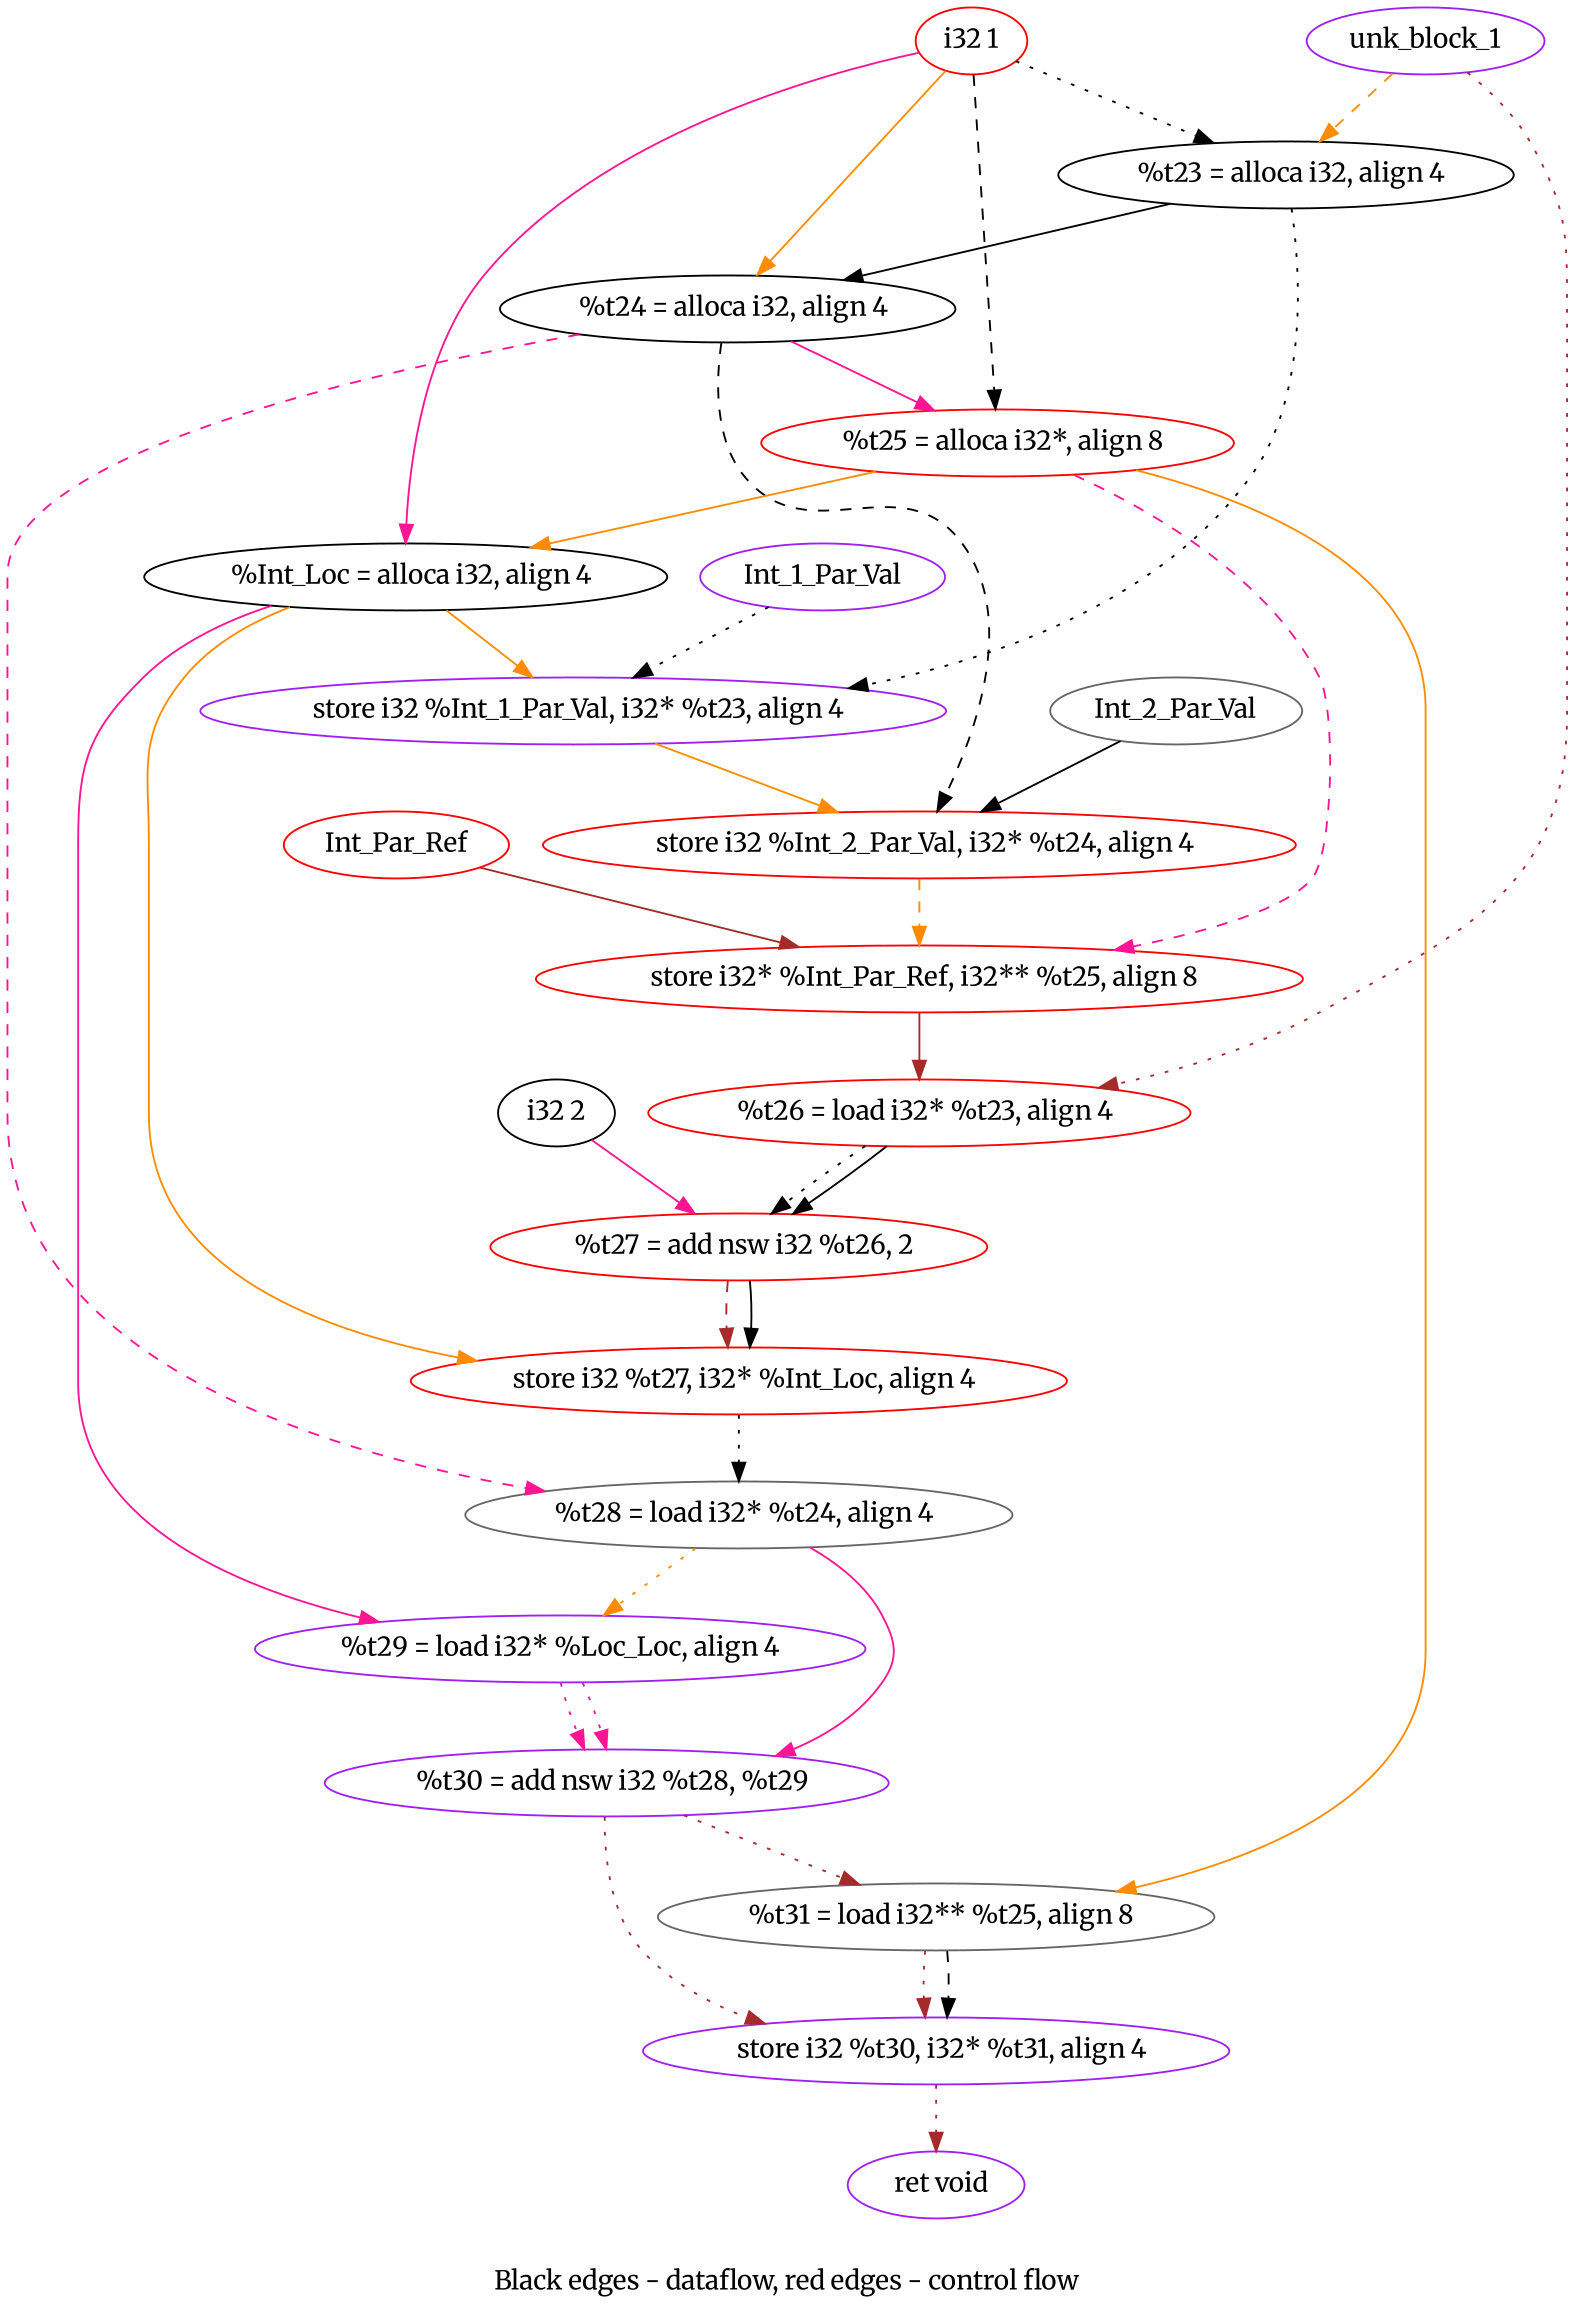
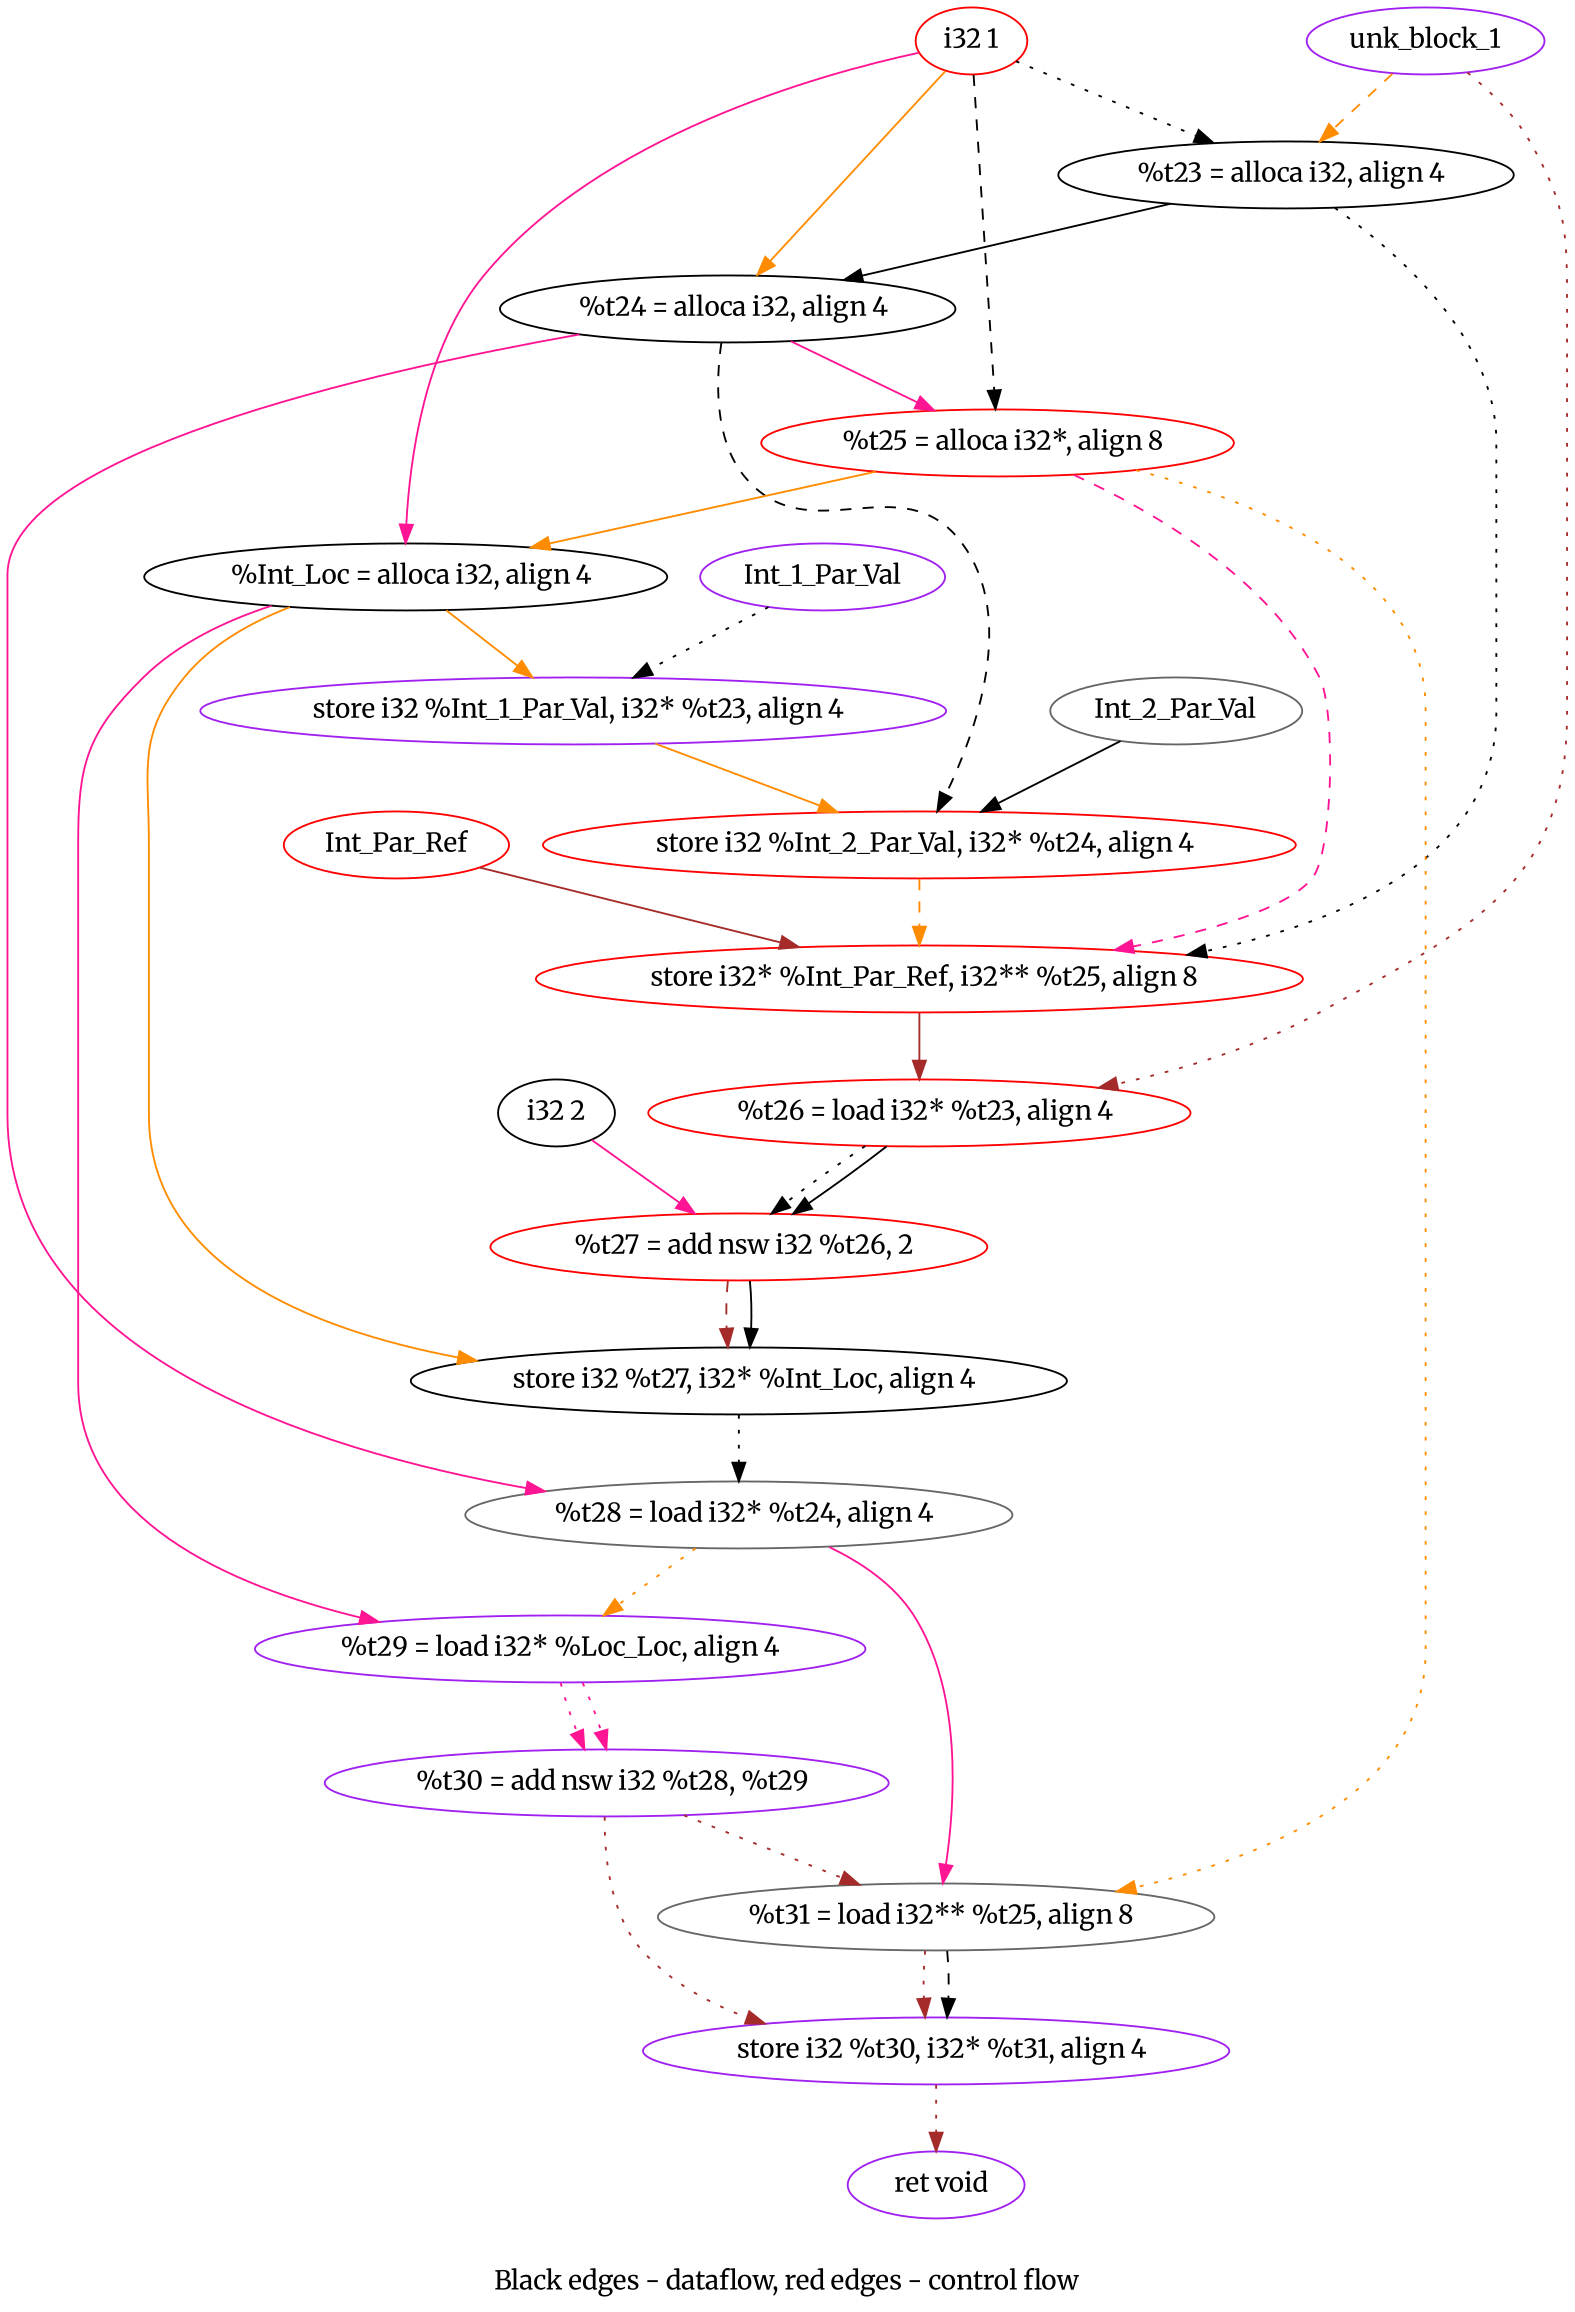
(1207, 526) -> (1496, 634)
(7, 869) -> (7, 869)
(1426, 1180) -> (1426, 1180)
(739, 1381) -> (739, 1381)
(893, 1655) -> (942, 1682)
